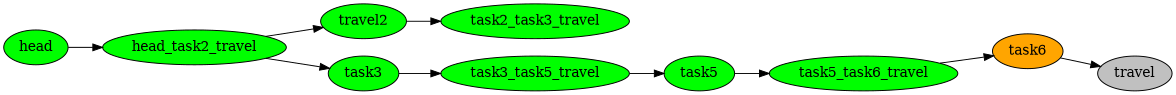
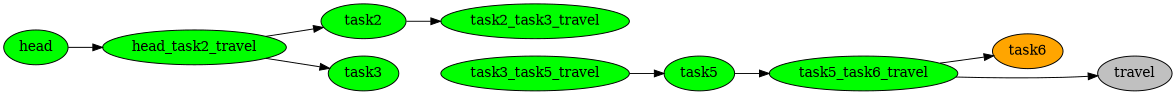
(364, 21) -> (364, 21)
(1076, 61) -> (1022, 78)
(415, 73) -> none
